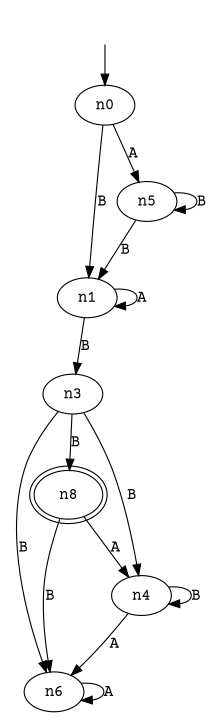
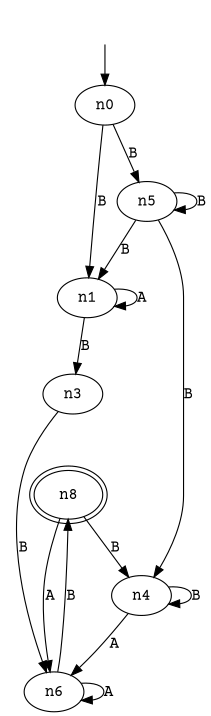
(133, 153) -> (133, 153)
(71, 436) -> (65, 601)
(118, 486) -> (184, 394)
(115, 547) -> (115, 547)
(50, 596) -> (50, 596)
